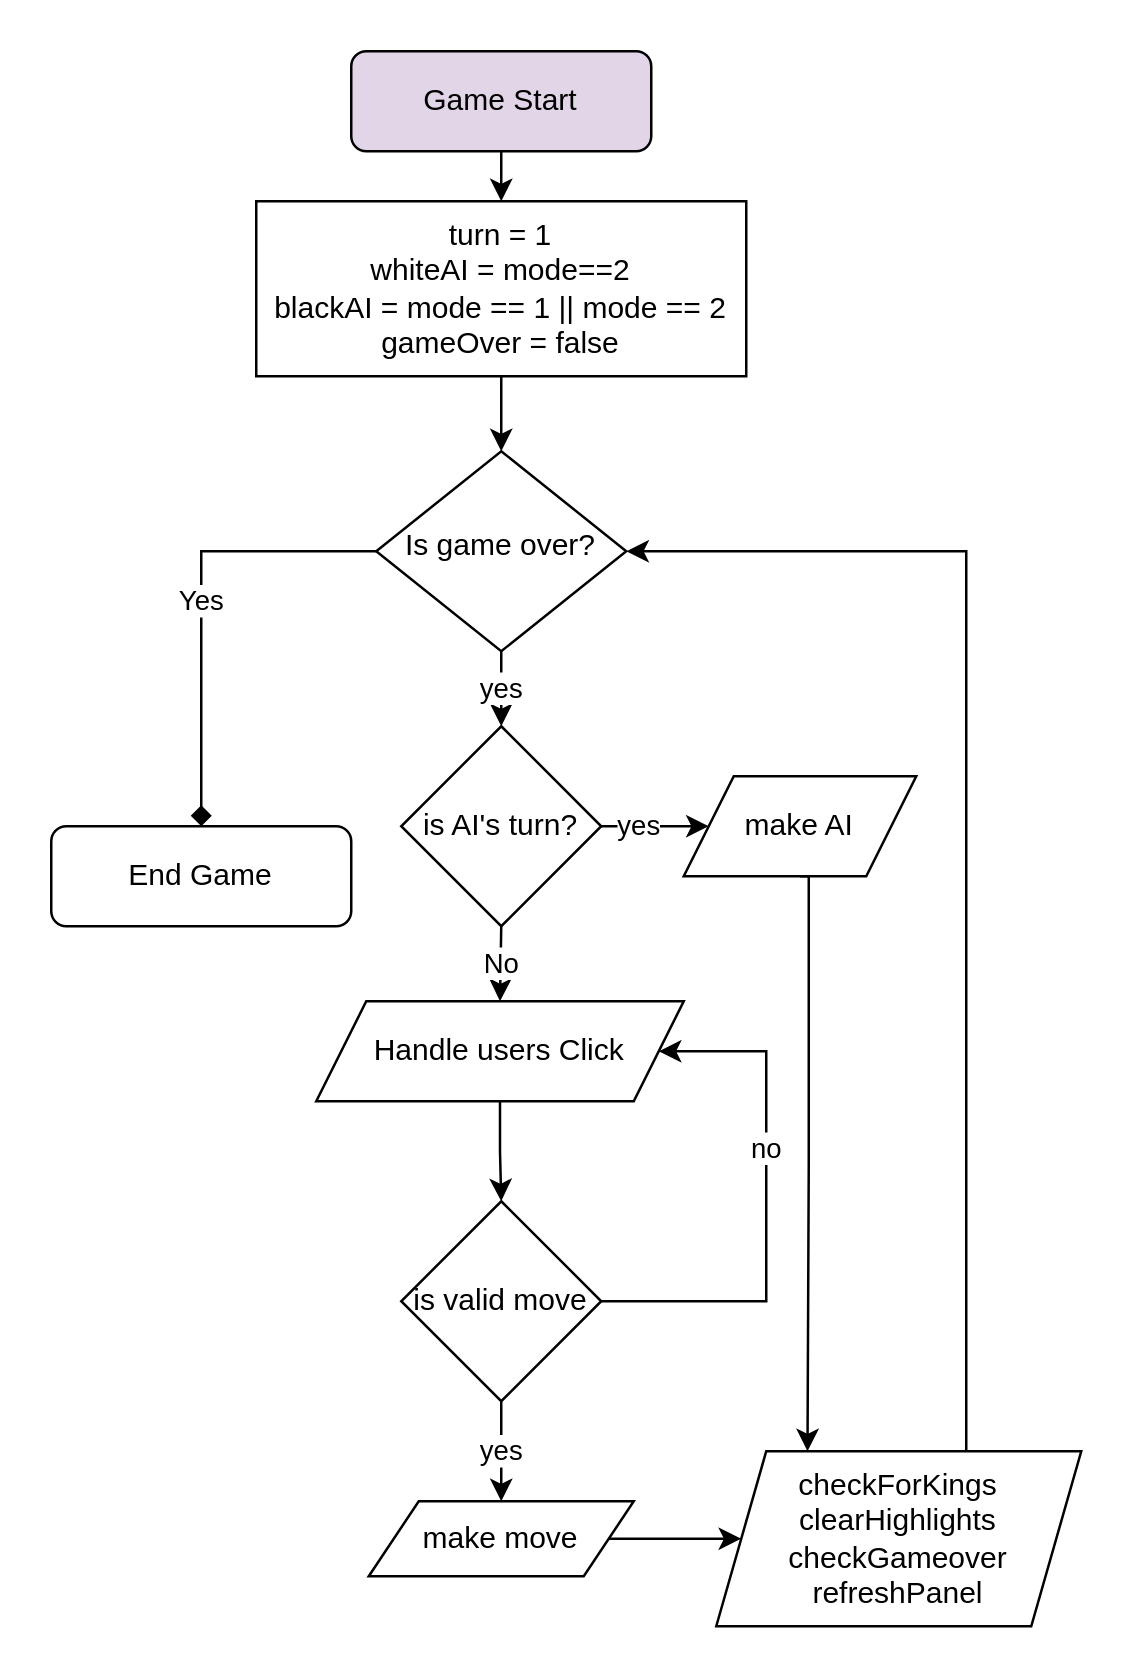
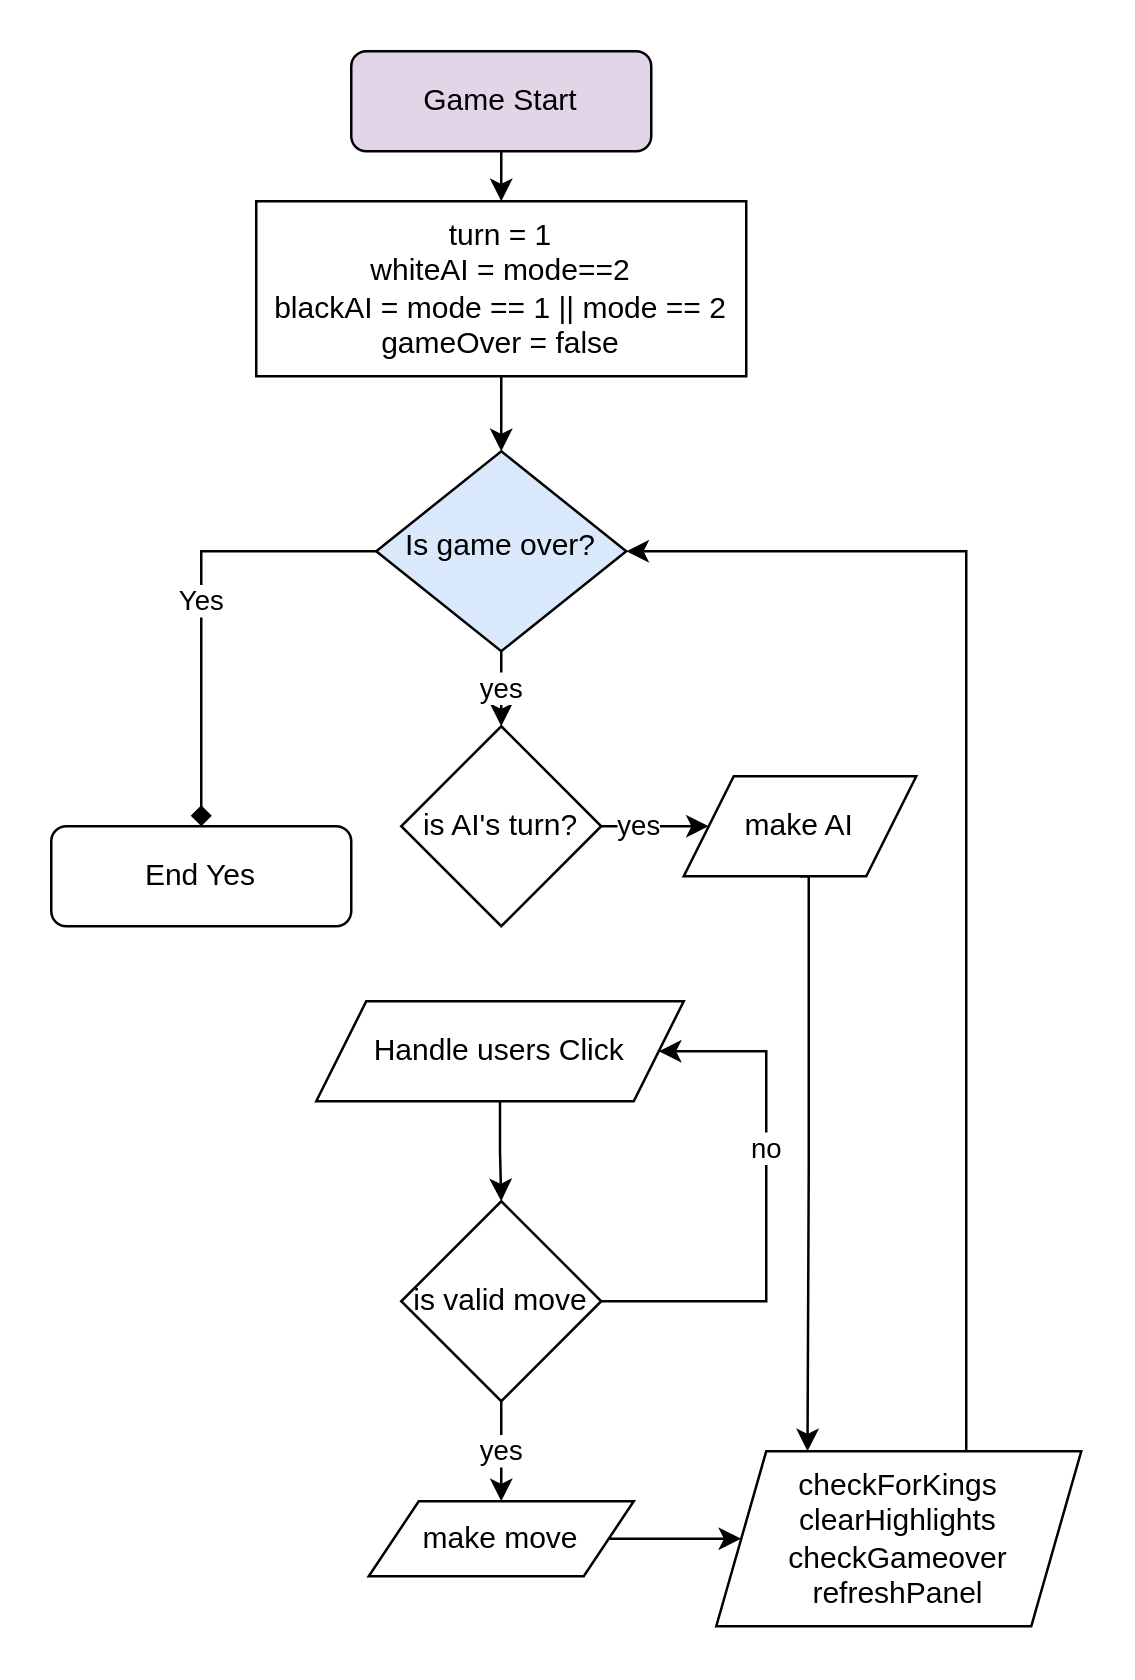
(501, 551) -> (501, 551)
(201, 876) -> (201, 876)
(501, 955) -> none
